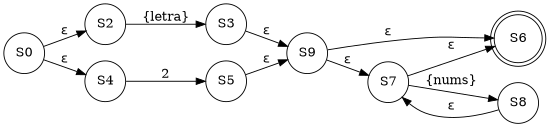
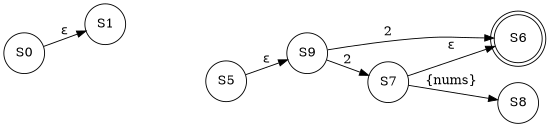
(105, 24) -> (105, 24)
(226, 24) -> none
(388, 32) -> (388, 32)
(348, 60) -> (348, 60)
(105, 81) -> none
(453, 117) -> none
